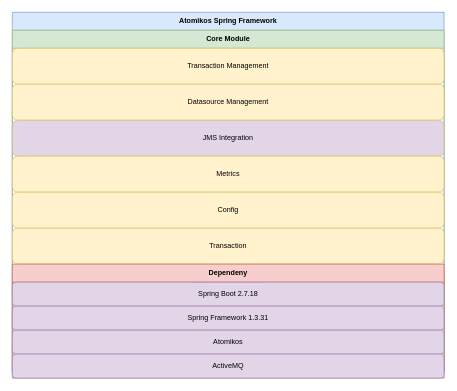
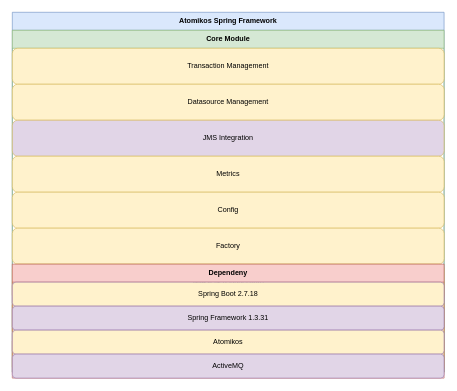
(228, 246) -> (228, 246)
(228, 294) -> (228, 294)
(228, 342) -> (228, 342)
